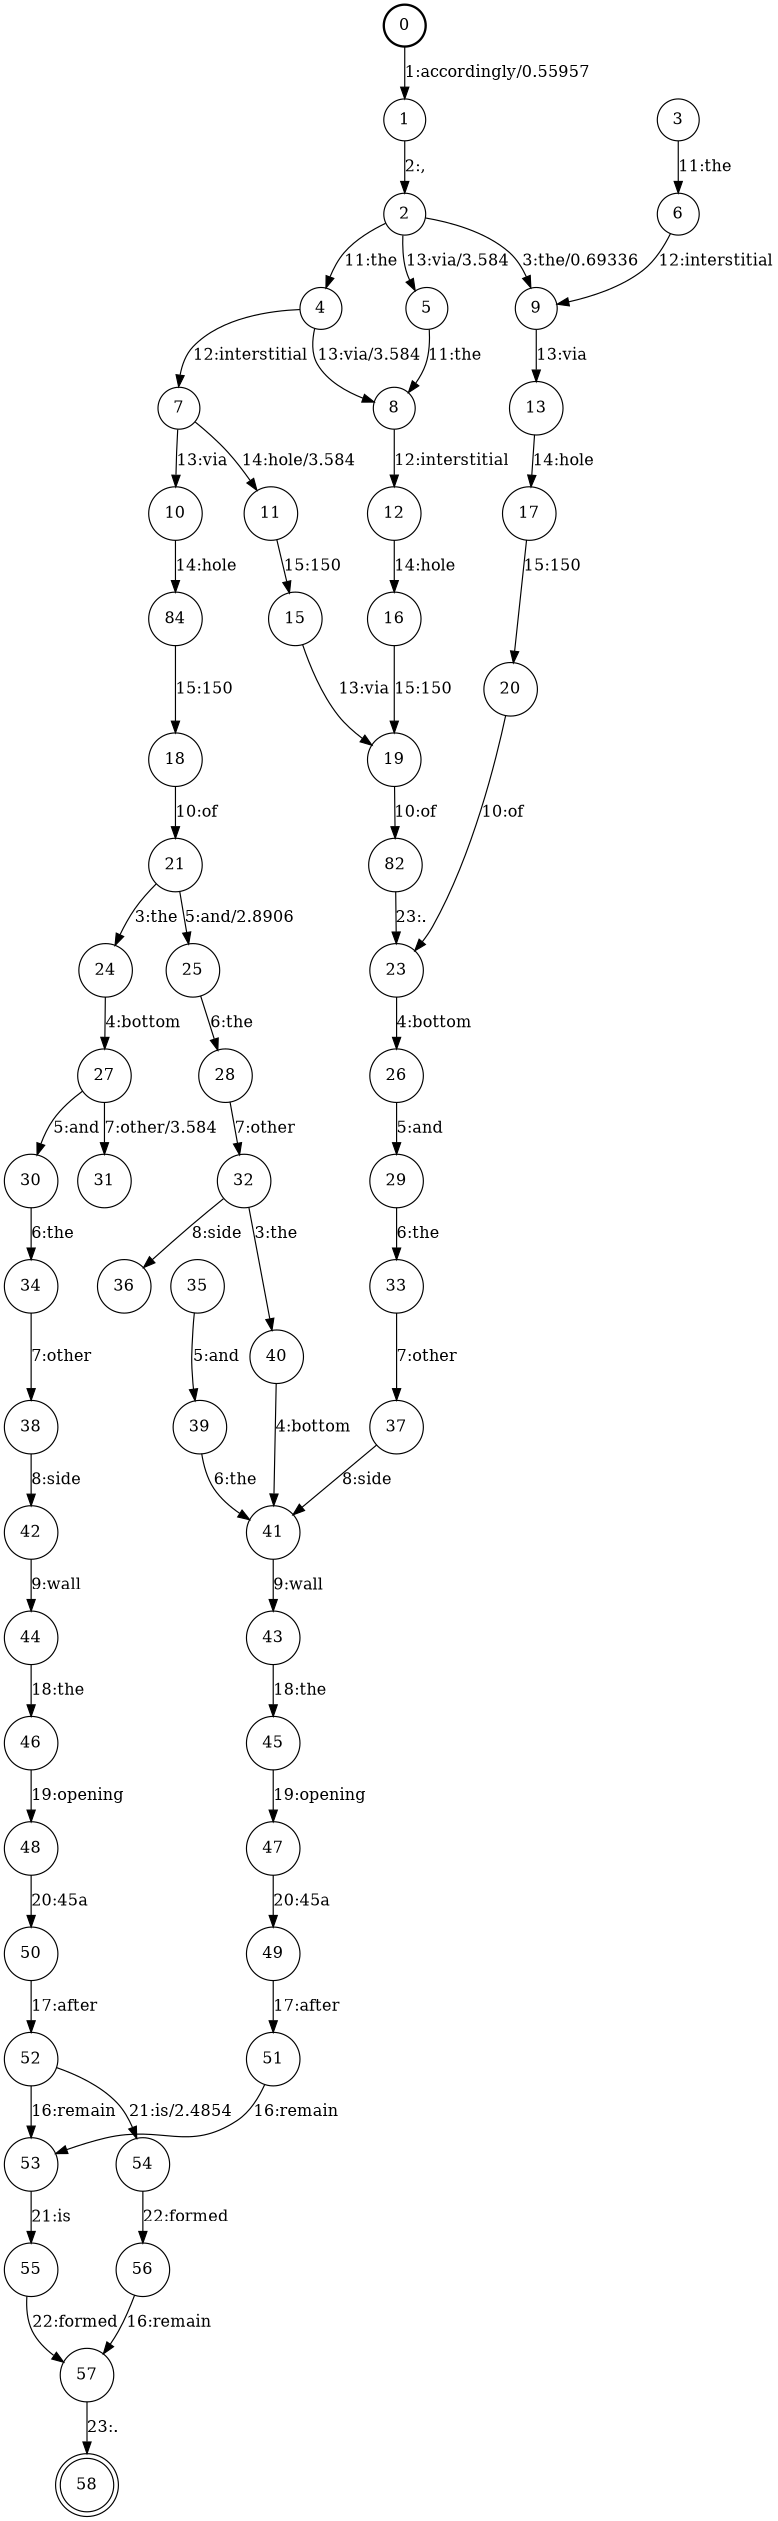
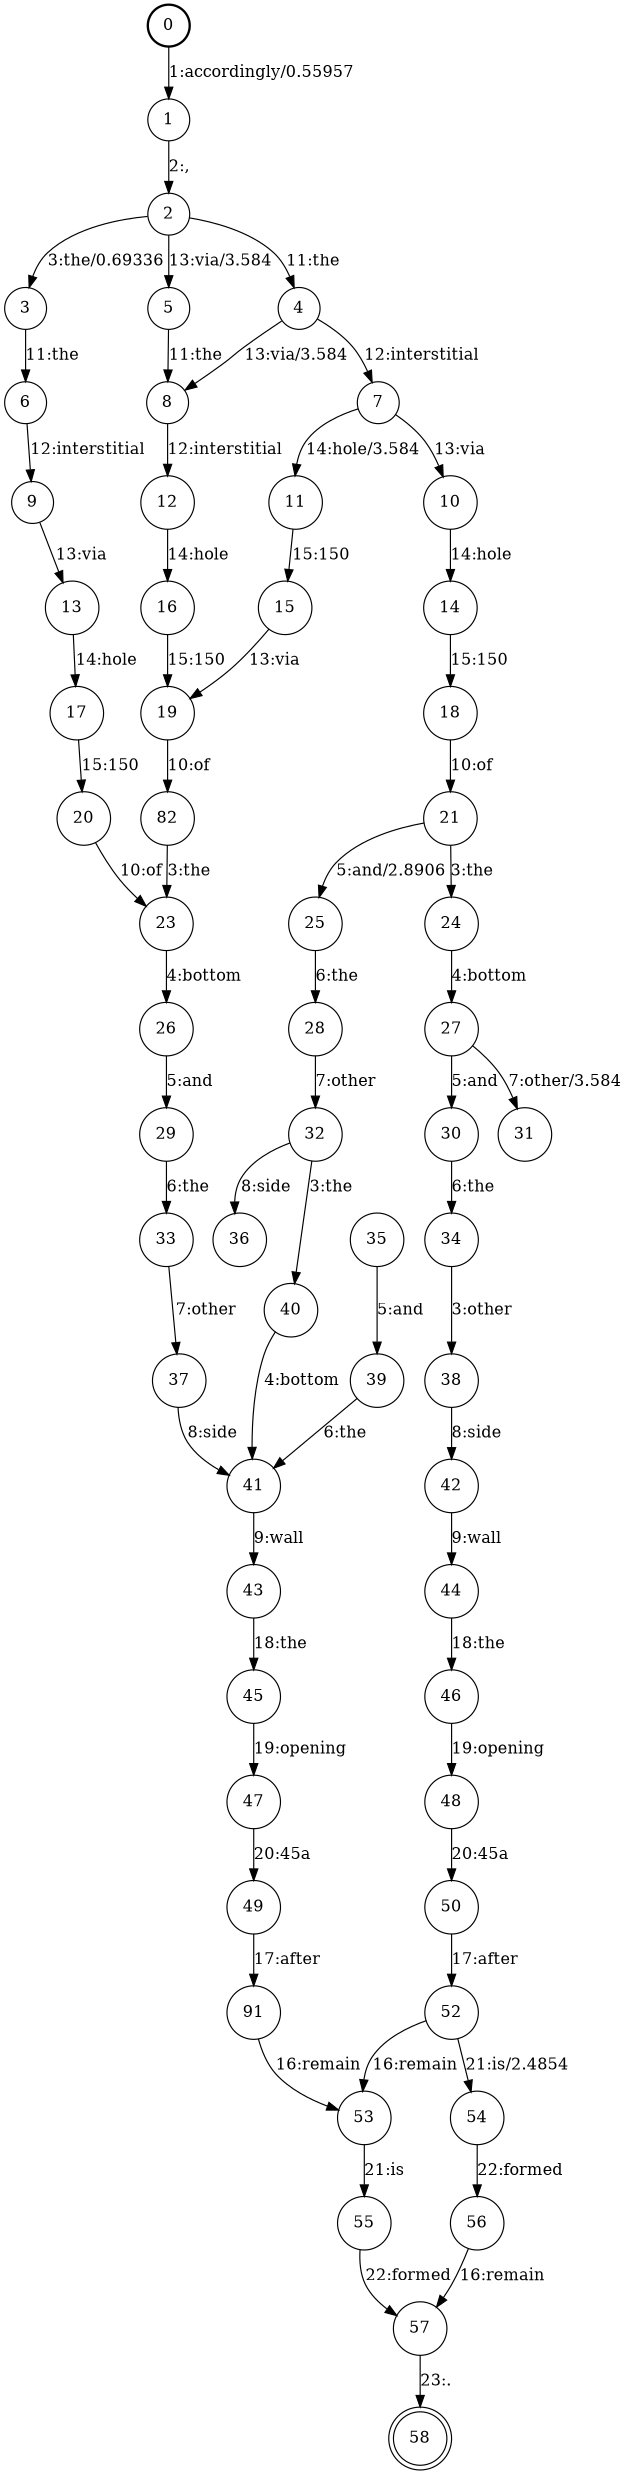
(484, 236) -> (81, 232)
(175, 619) -> (450, 608)
(412, 918) -> (189, 871)
(61, 1357) -> (482, 1310)
(273, 2059) -> (254, 2013)
